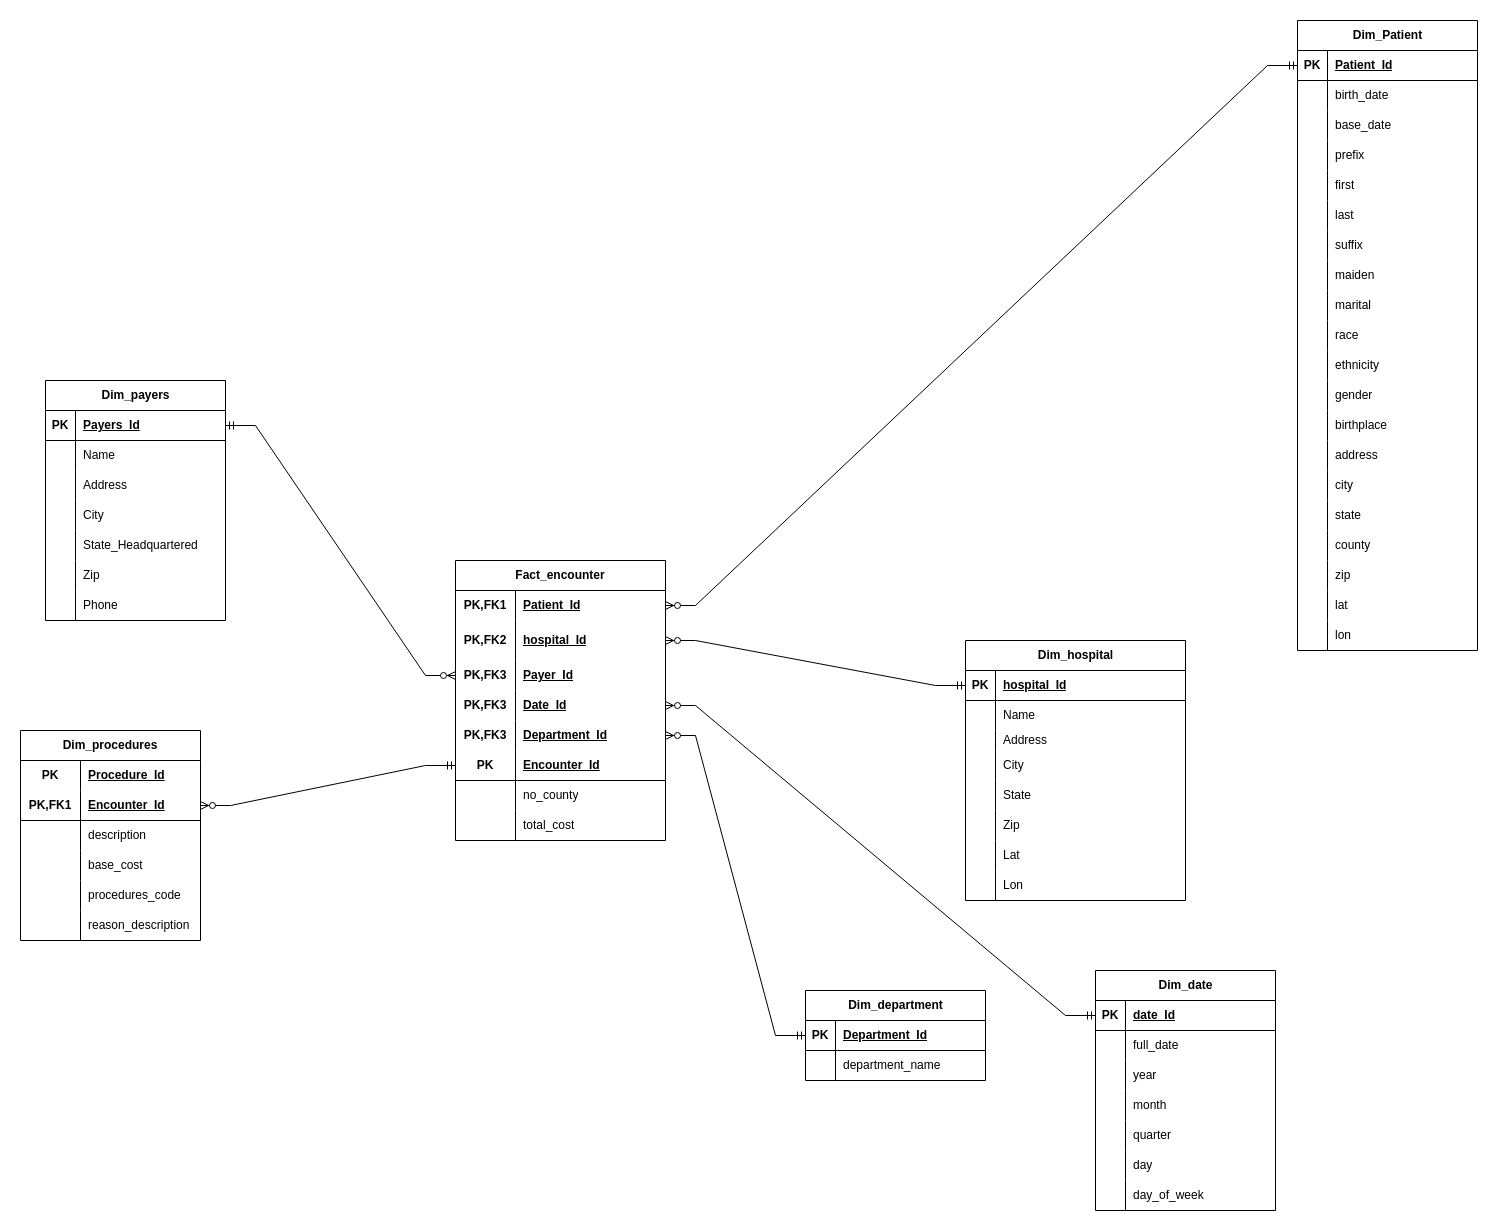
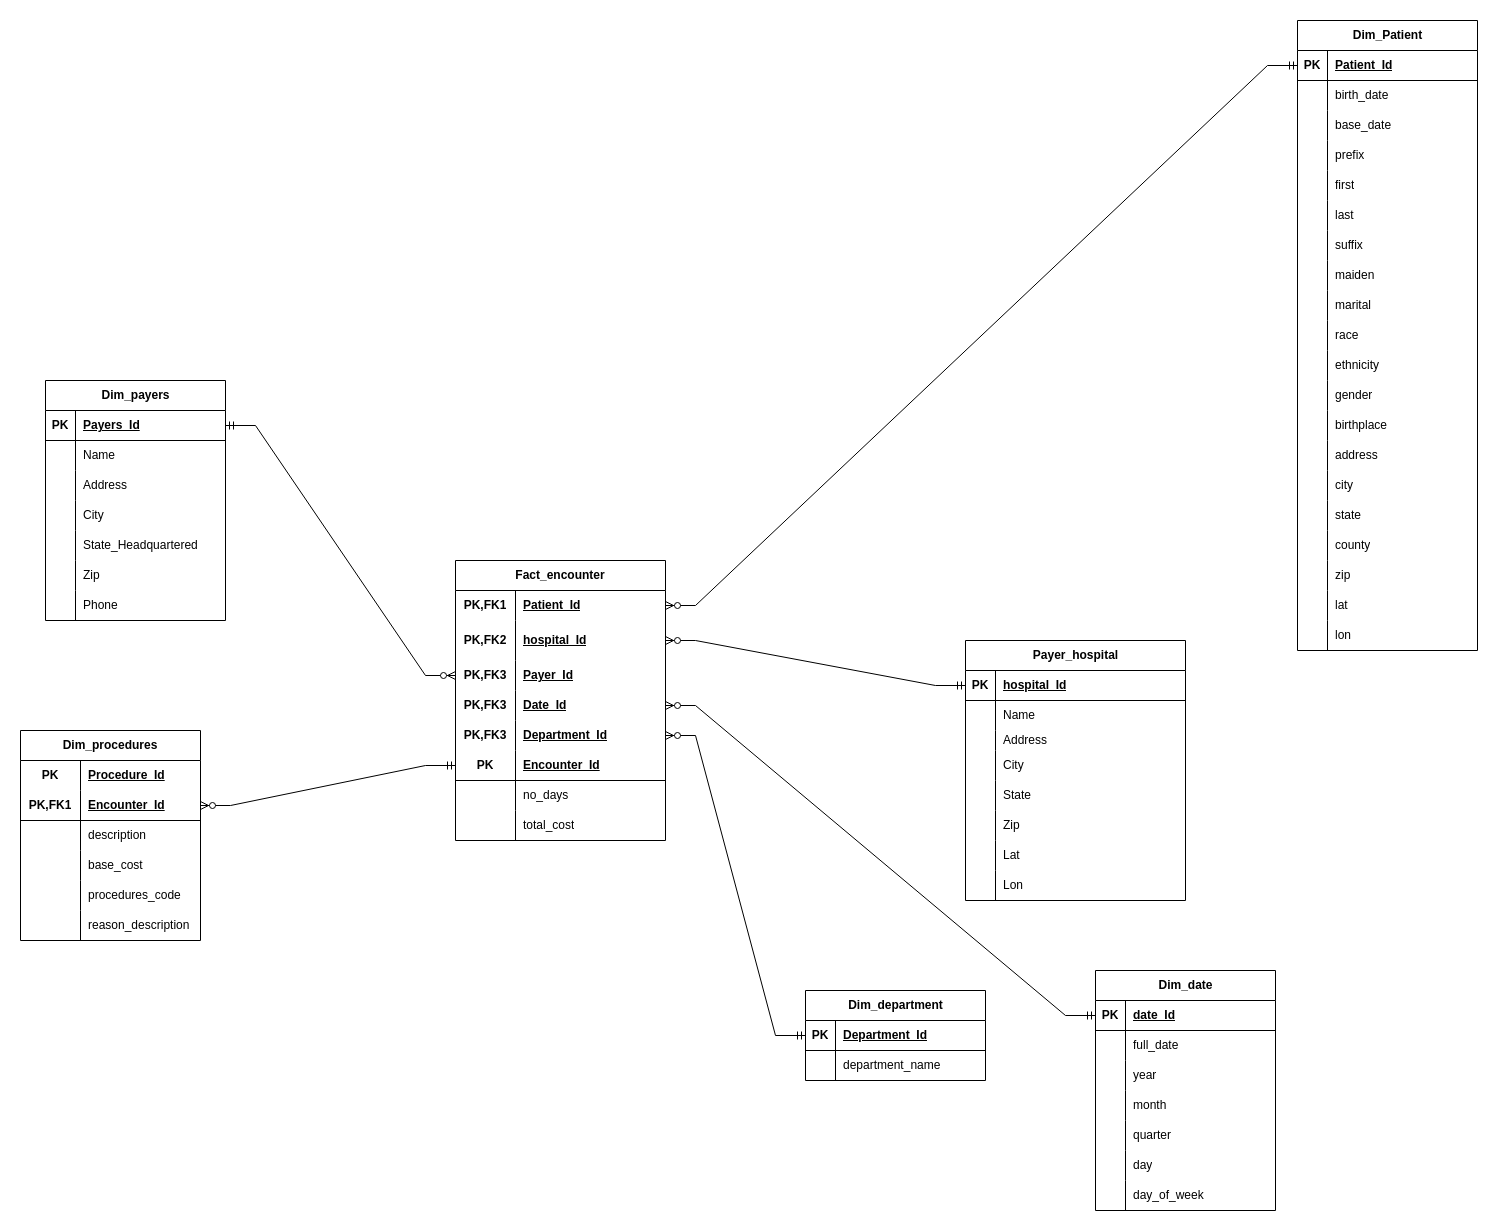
(1076, 656) -> (1076, 656)
(554, 796) -> (547, 796)
